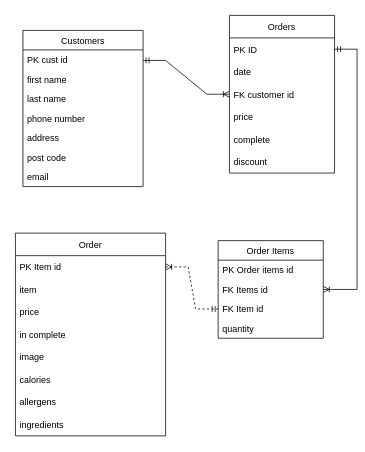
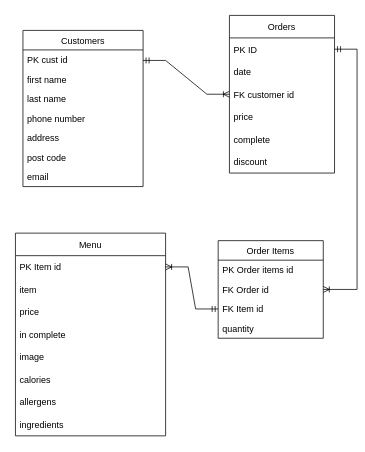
(90, 245) -> (90, 245)
(191, 286) -> (191, 286)
(246, 290) -> (246, 290)
